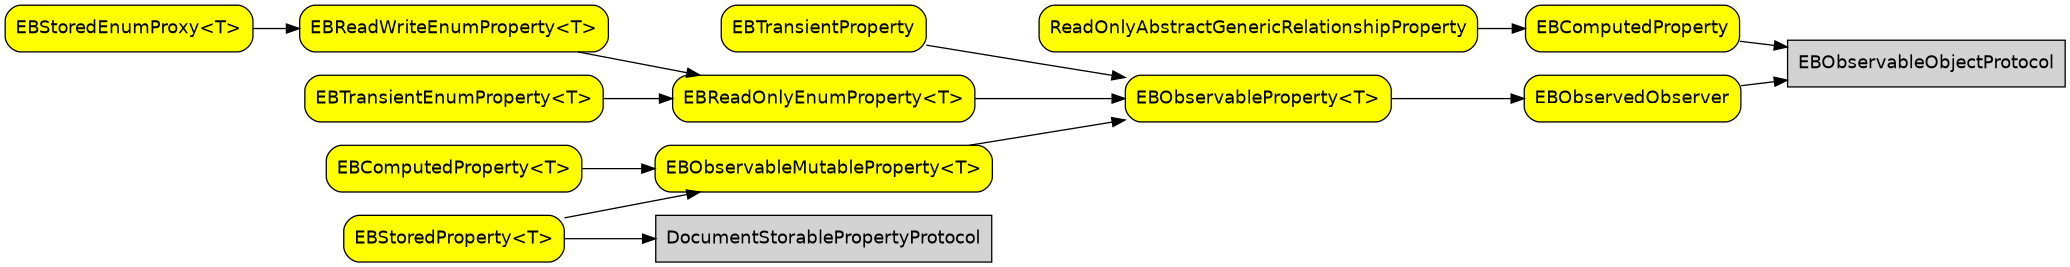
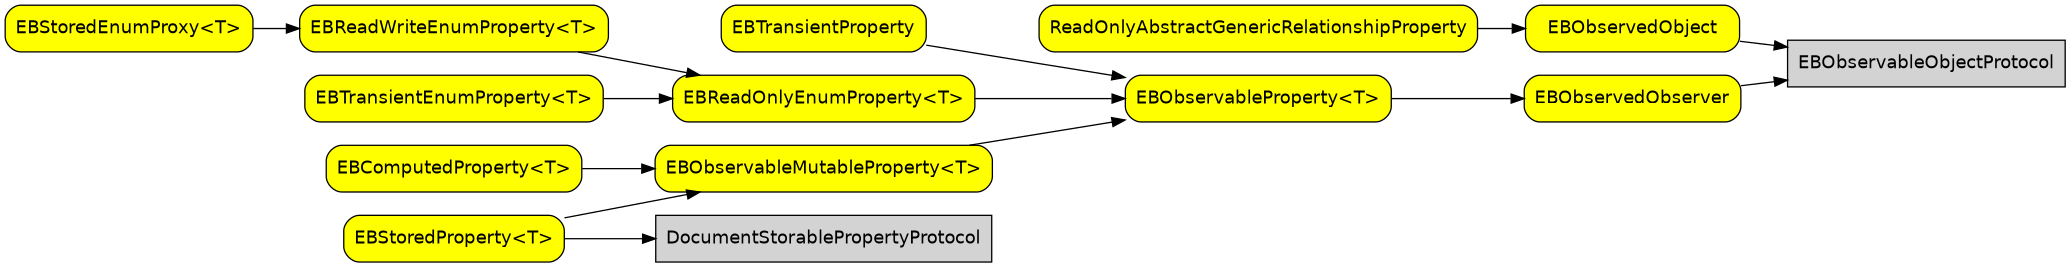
(1633, 29) -> (1633, 29)
